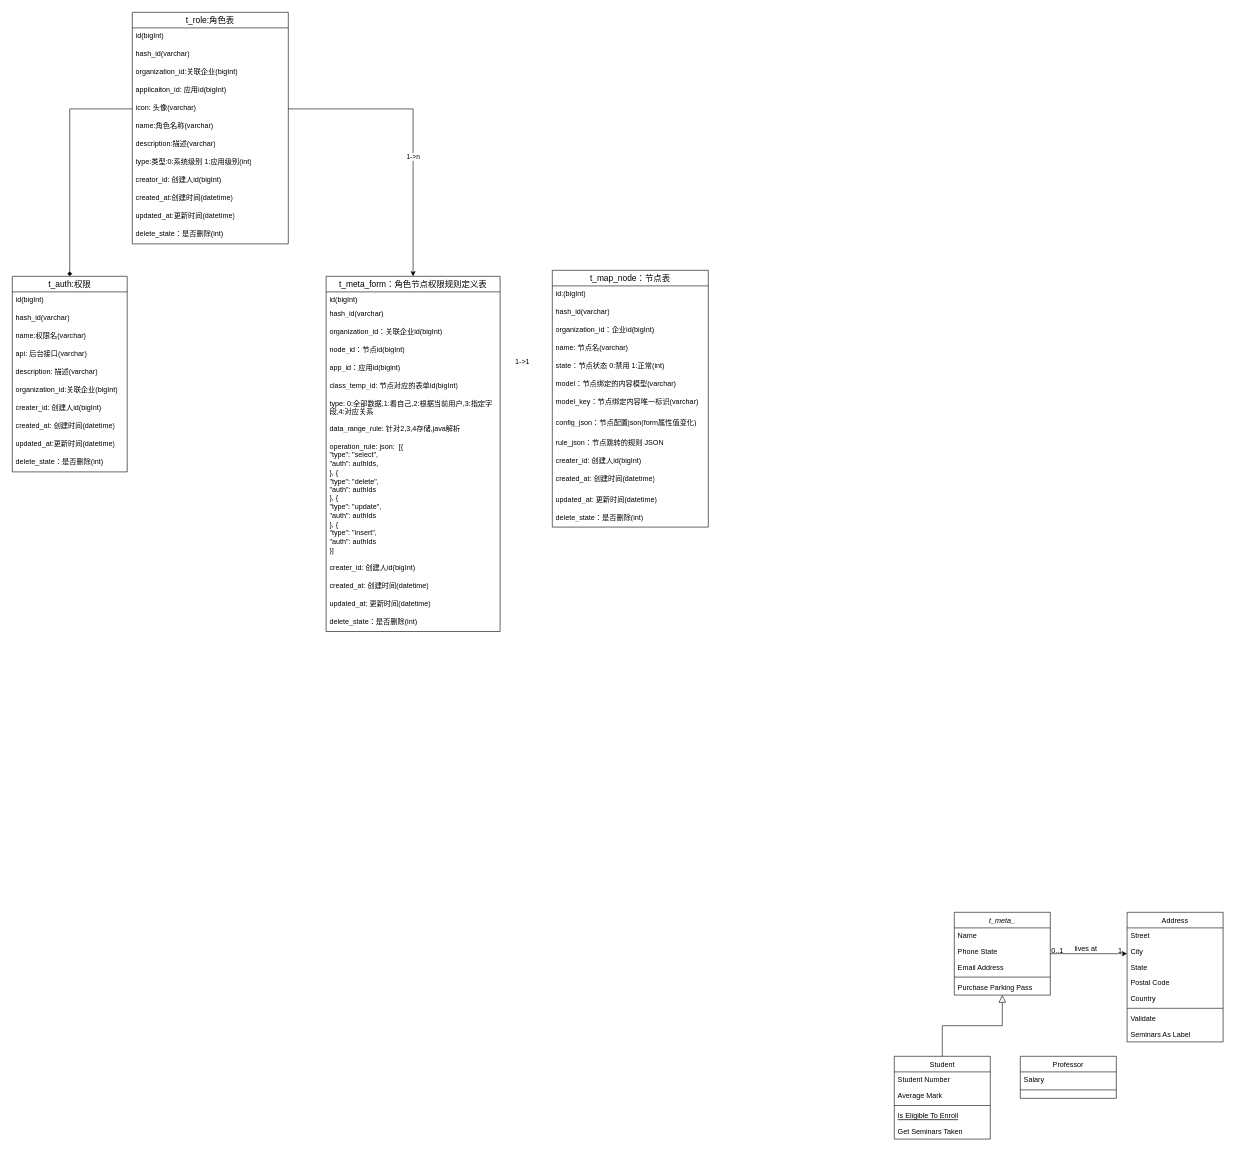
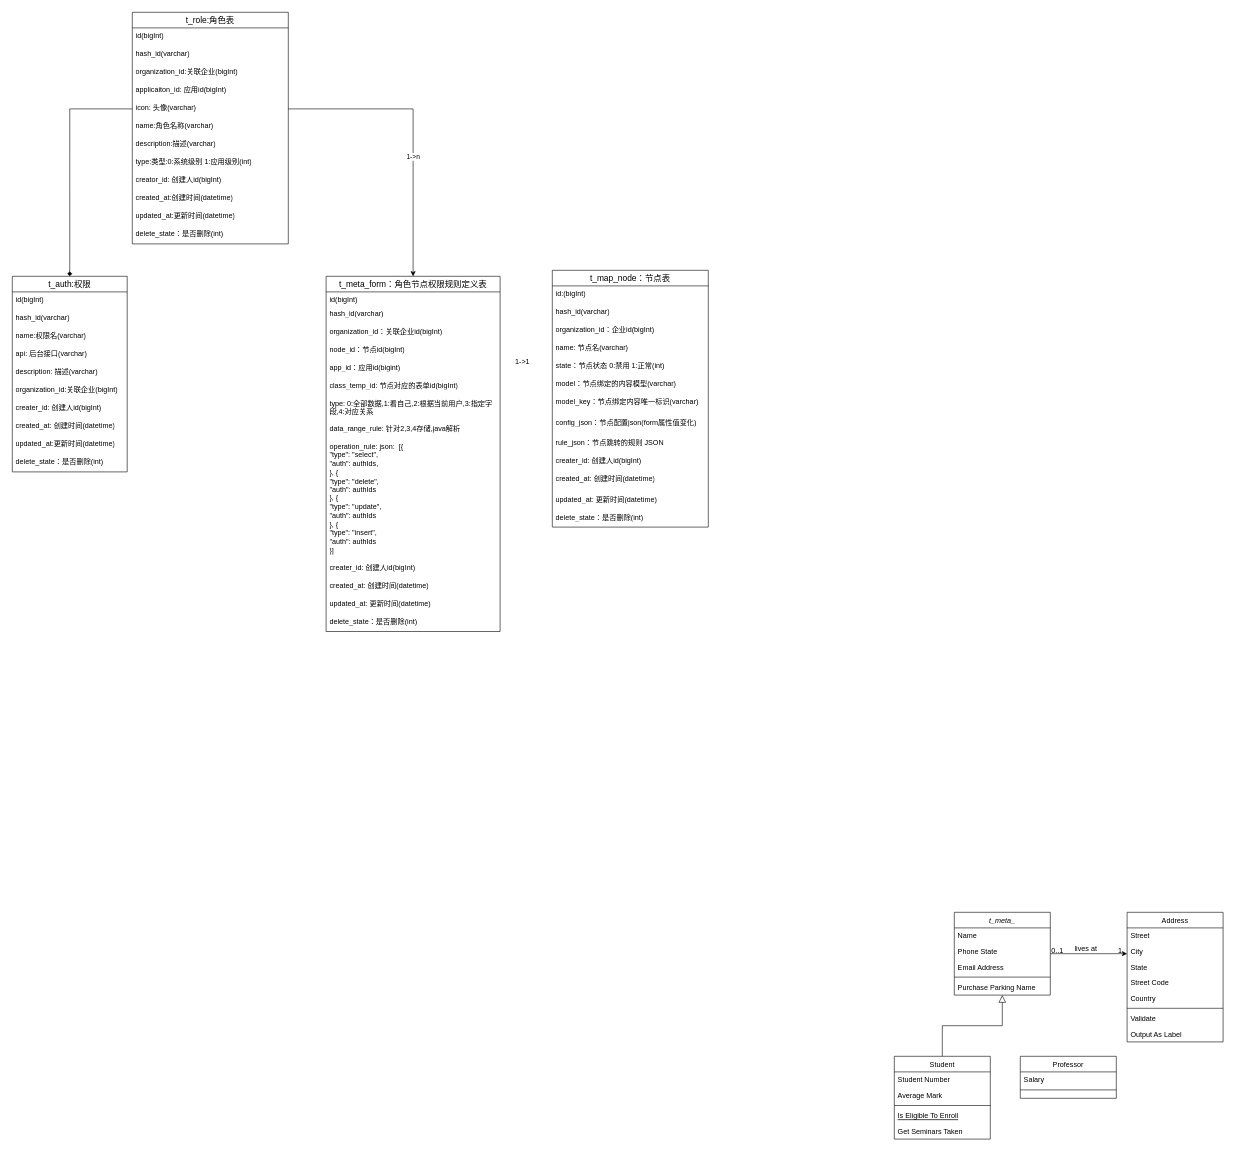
(1151, 983) -> (1152, 983)
(997, 988) -> (997, 988)
(1161, 1034) -> (1158, 1034)
